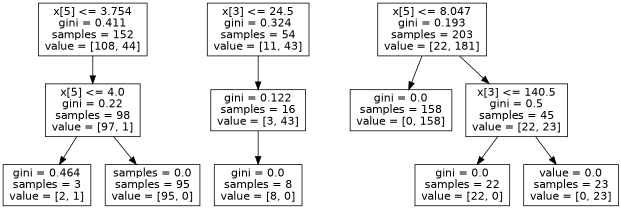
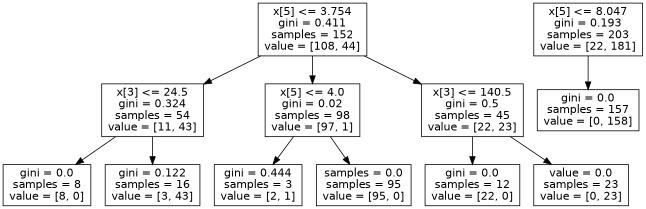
(471, 67) -> (389, 68)
none -> (236, 68)
(93, 110) -> (312, 110)
(401, 110) -> (588, 110)
(258, 144) -> (99, 148)
(47, 185) -> (258, 185)
(462, 185) -> (472, 185)
